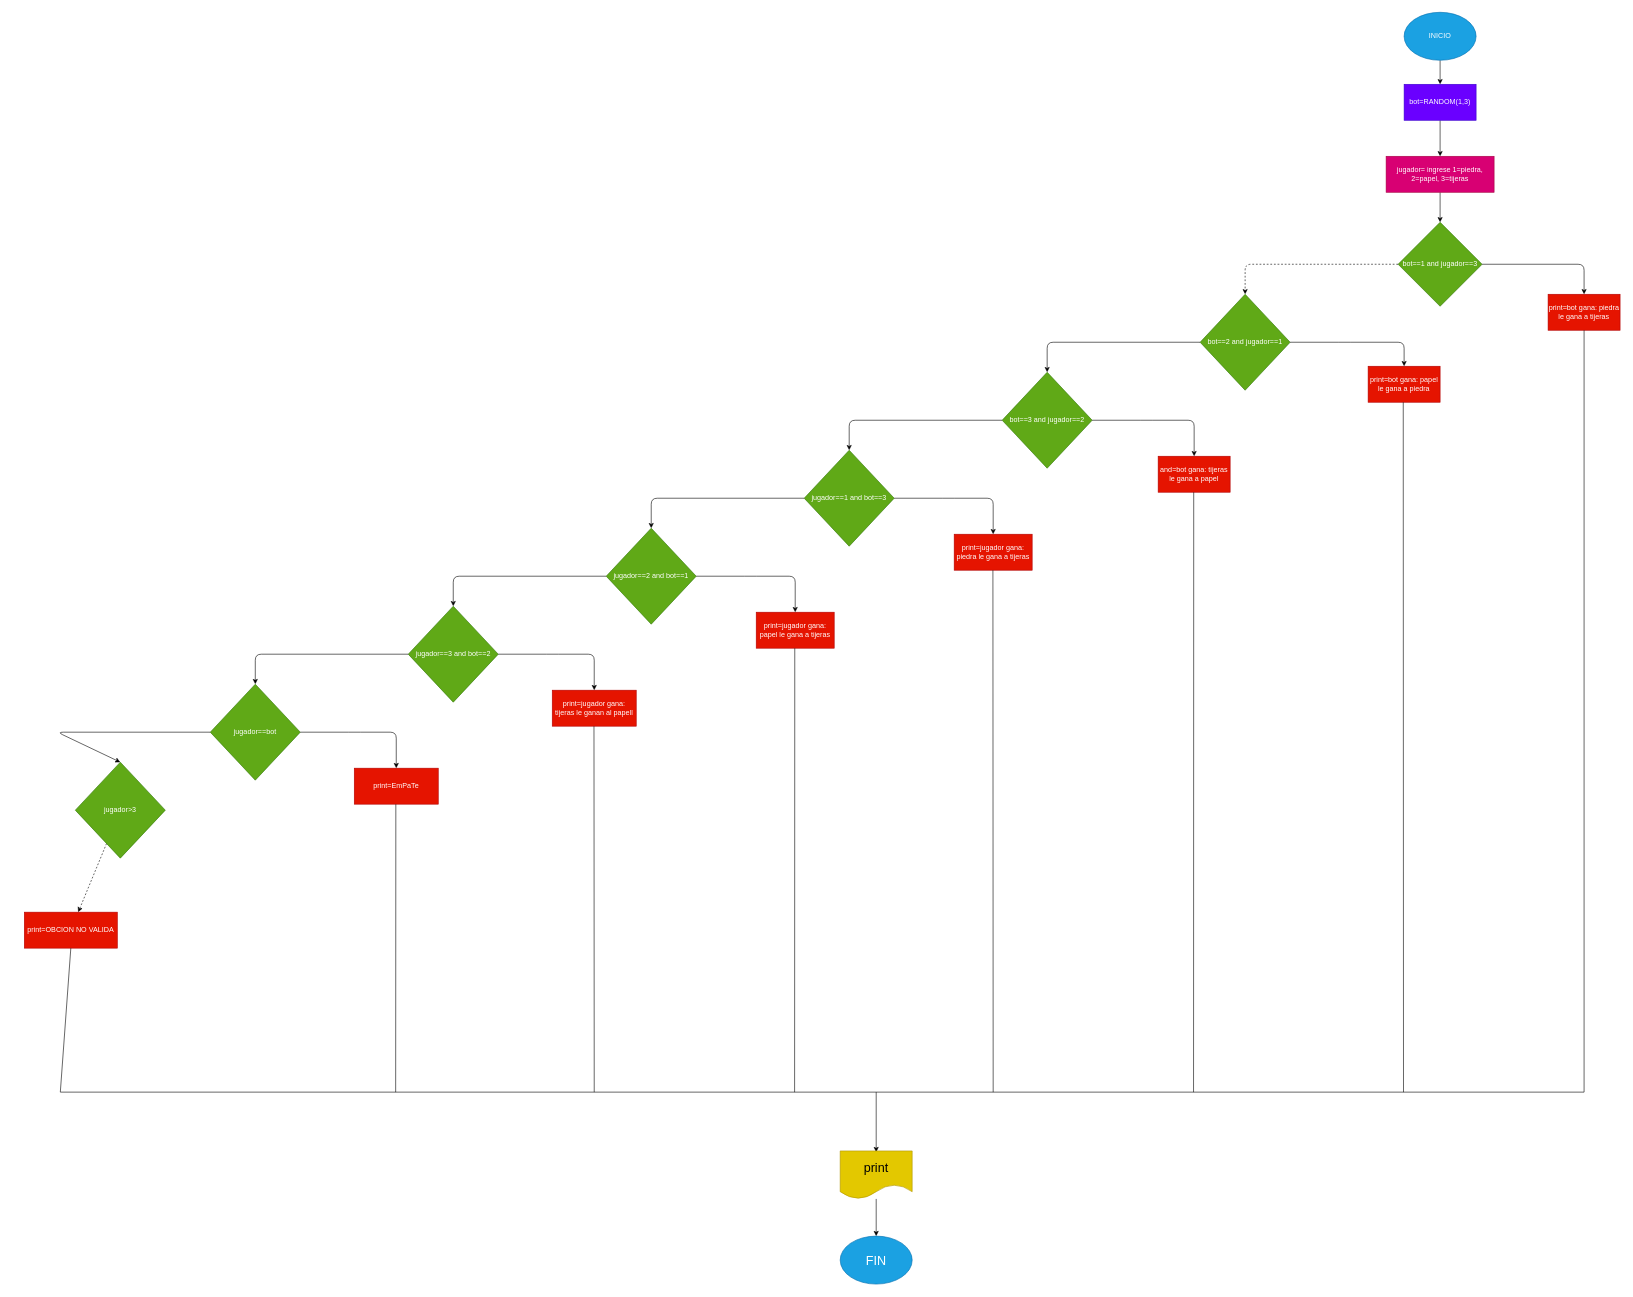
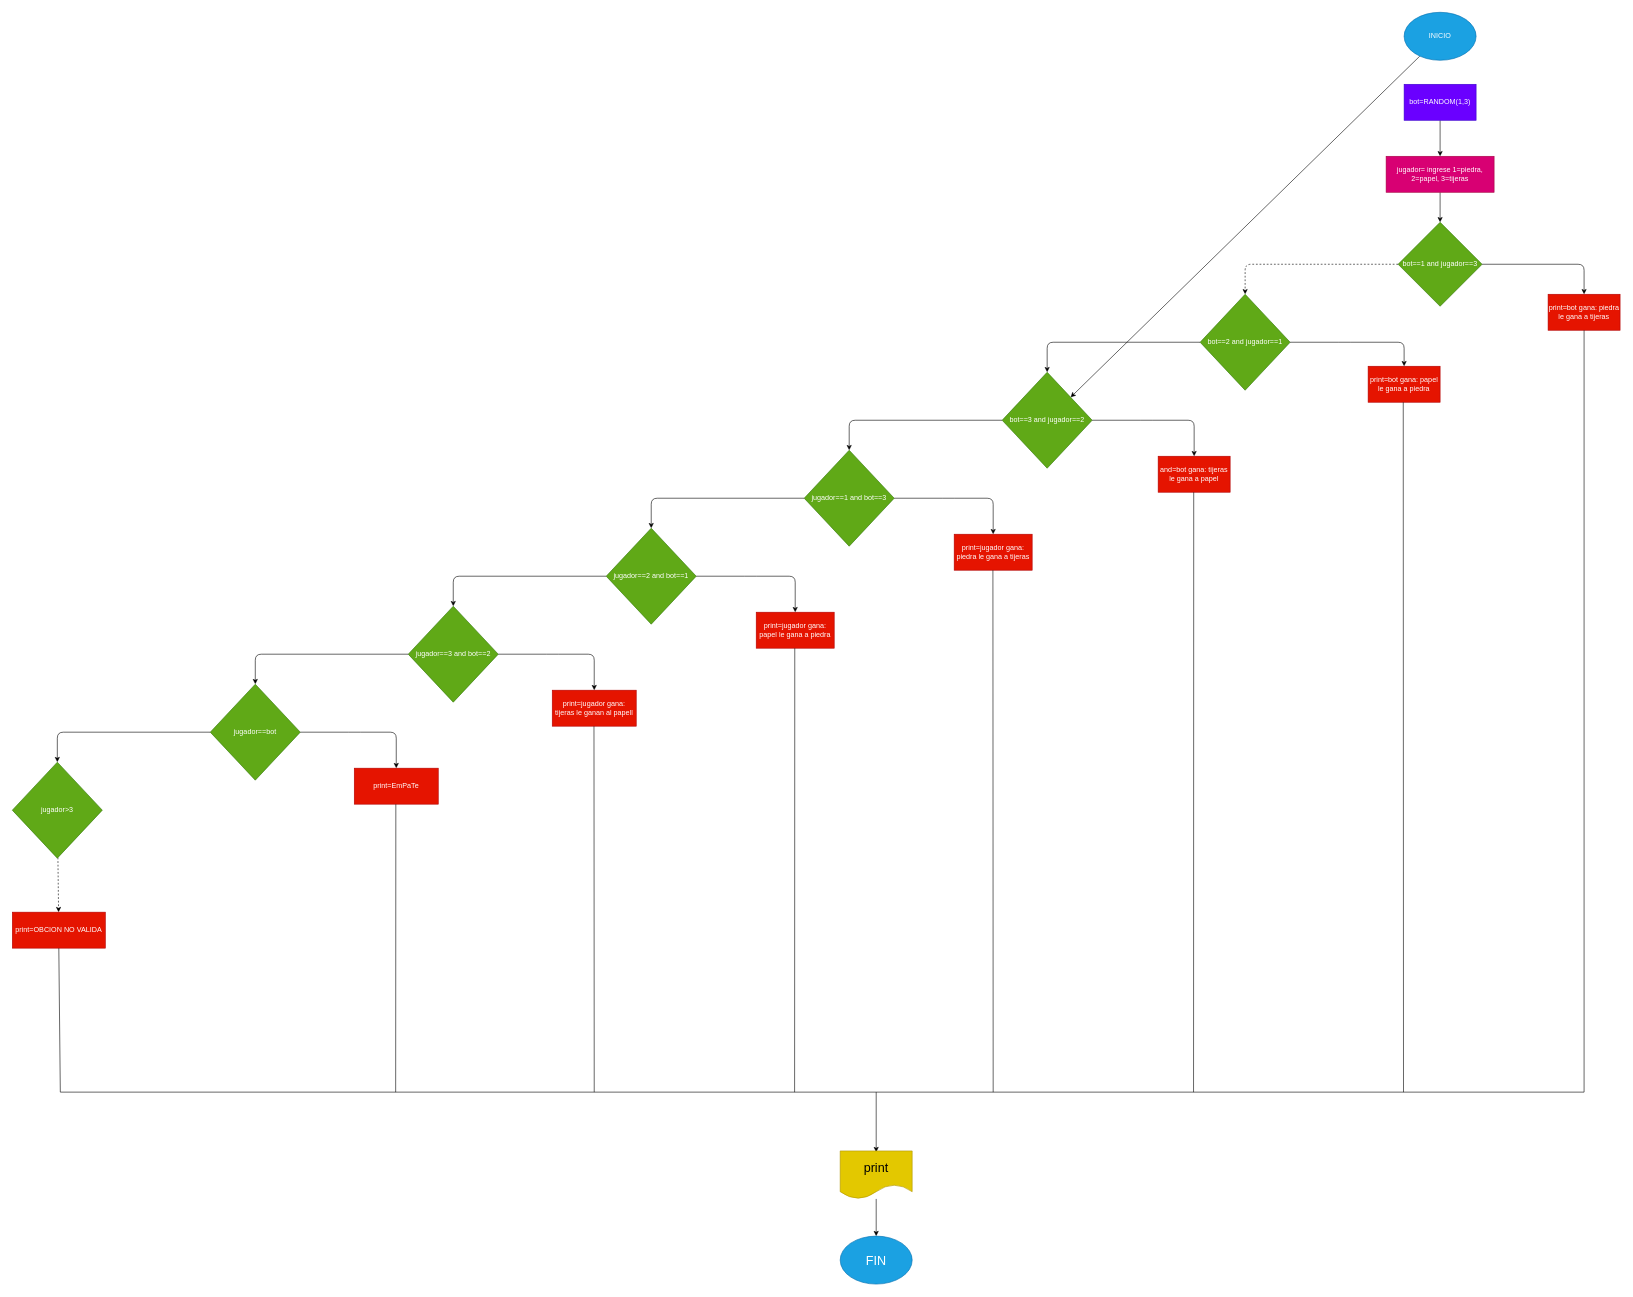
(1440, 78) -> (1336, 138)
(795, 630) -> (795, 630)
(120, 810) -> (57, 810)
(71, 930) -> (59, 930)
